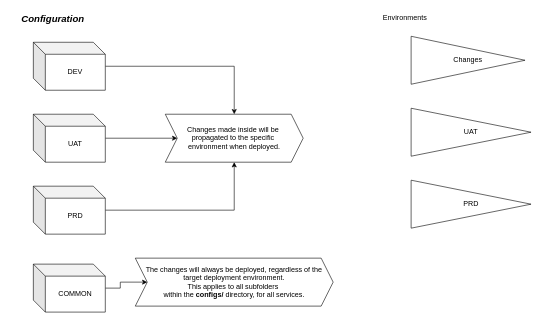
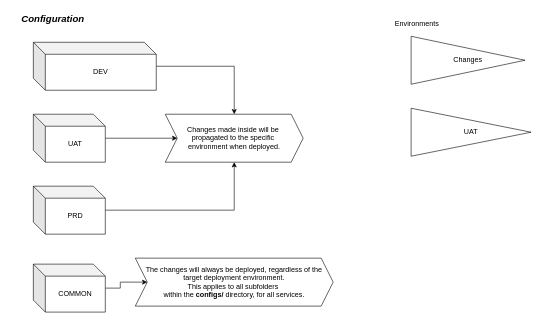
(405, 18) -> (417, 24)
(69, 66) -> (95, 66)
(471, 204) -> none
